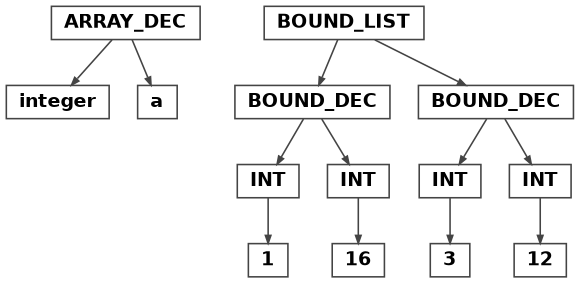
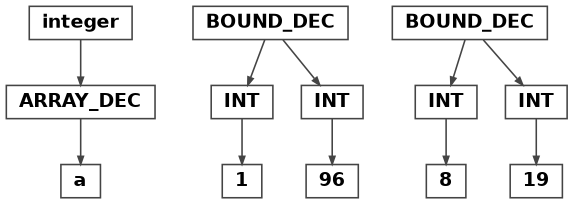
(344, 23) -> none
(95, 59) -> (81, 59)
(358, 260) -> (332, 181)
(450, 260) -> (446, 181)
(540, 260) -> (536, 181)
